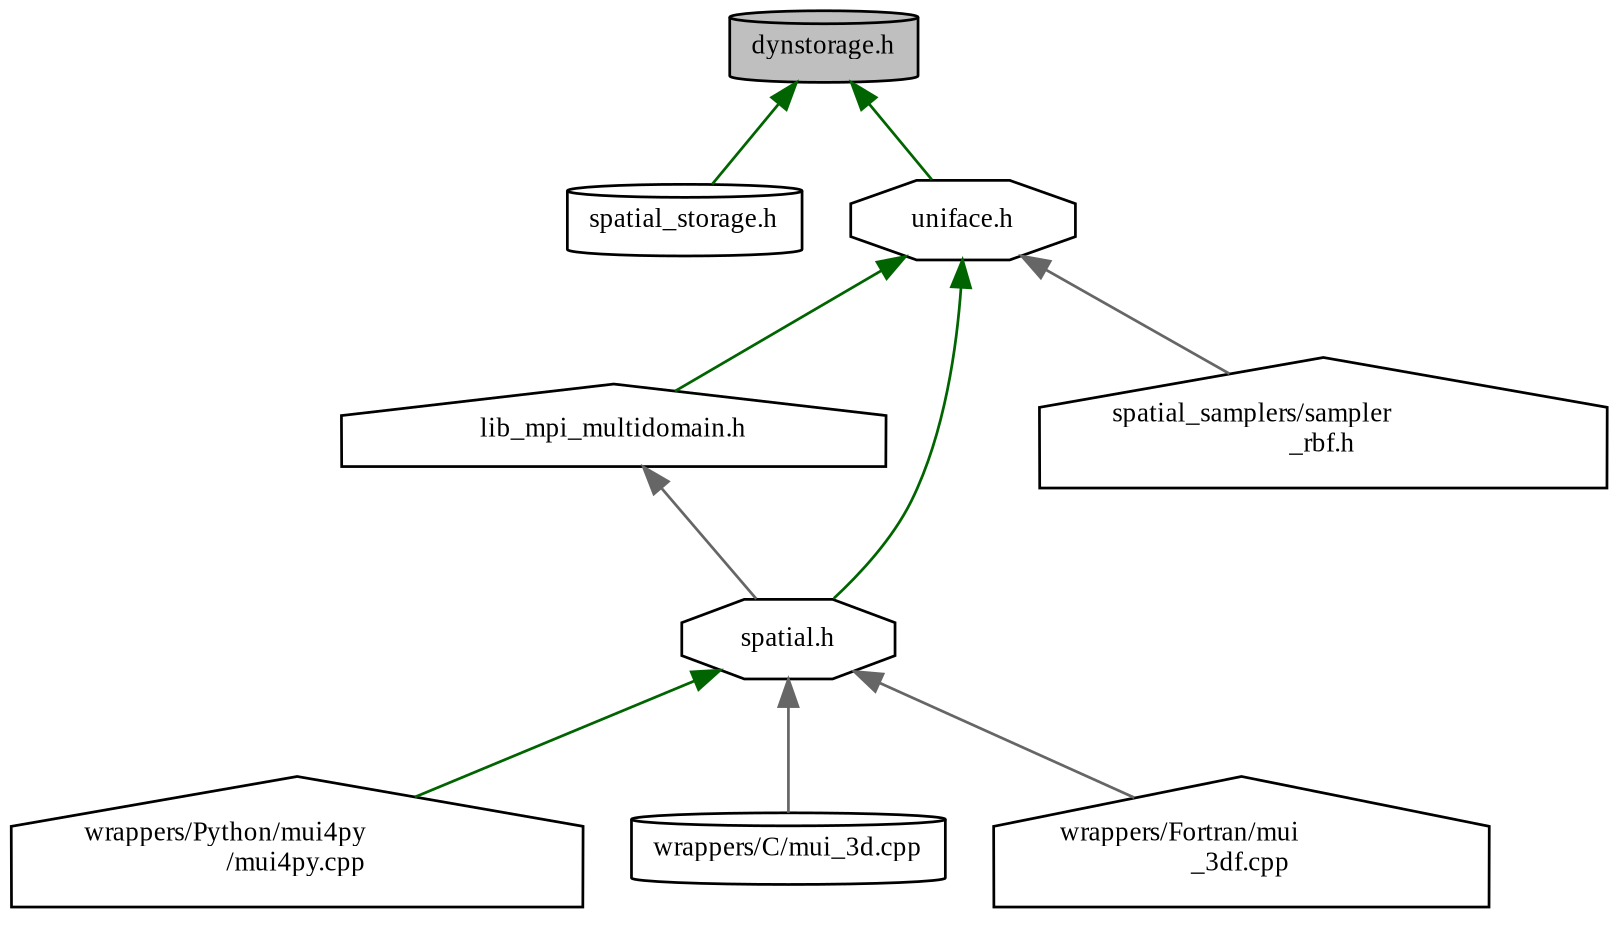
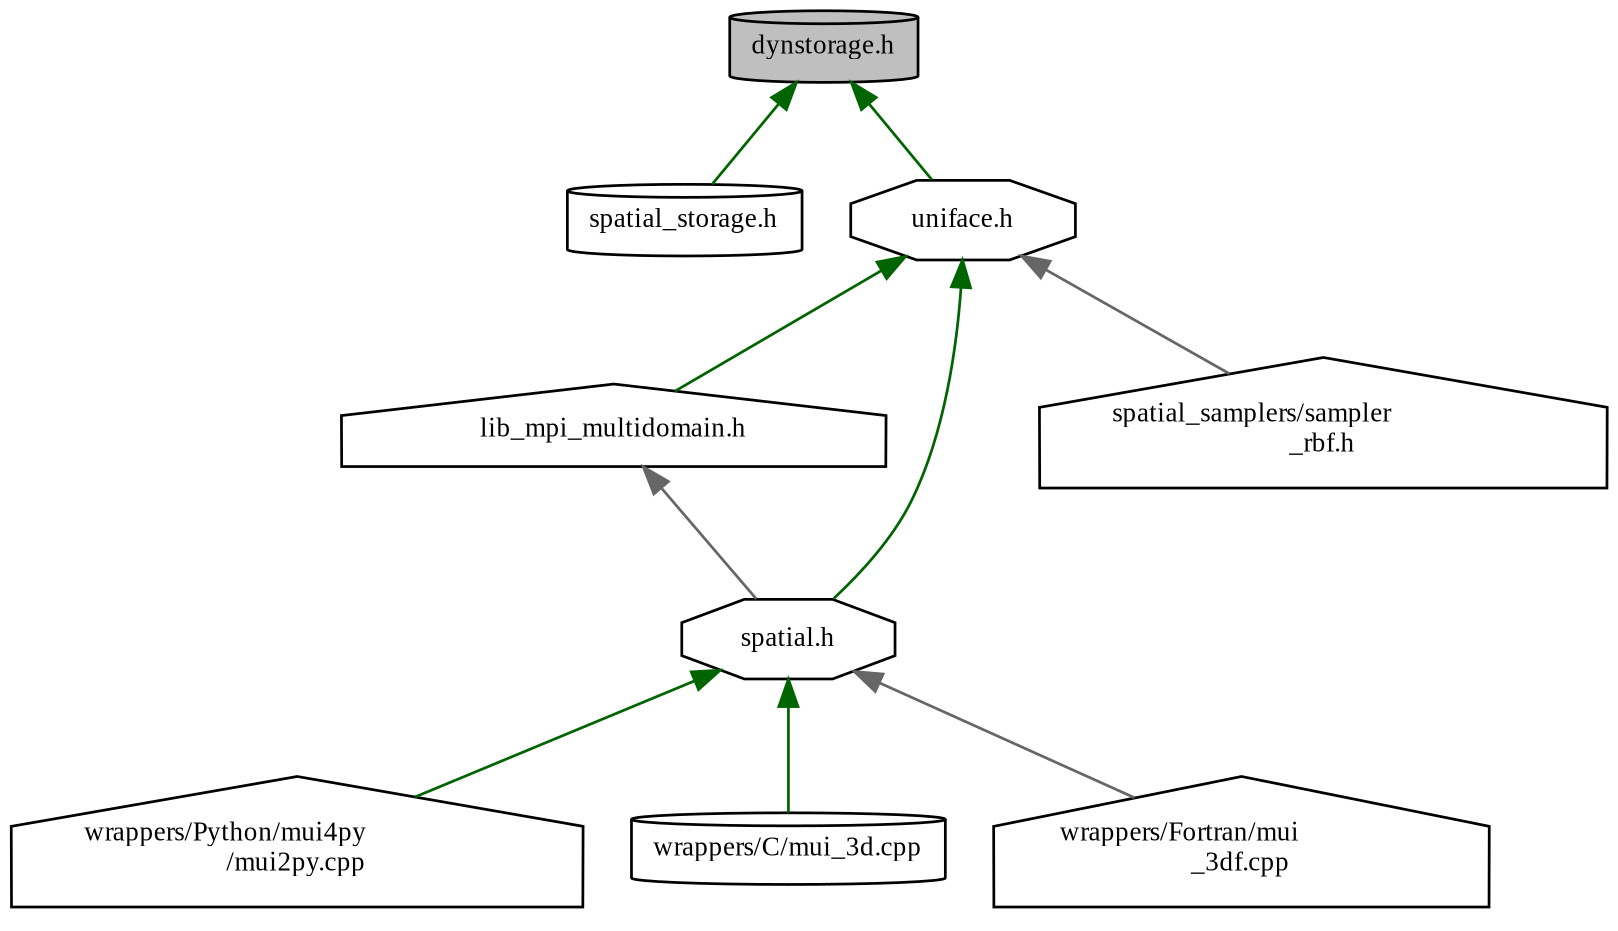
(788, 760) -> (788, 760)
(297, 849) -> (297, 849)
